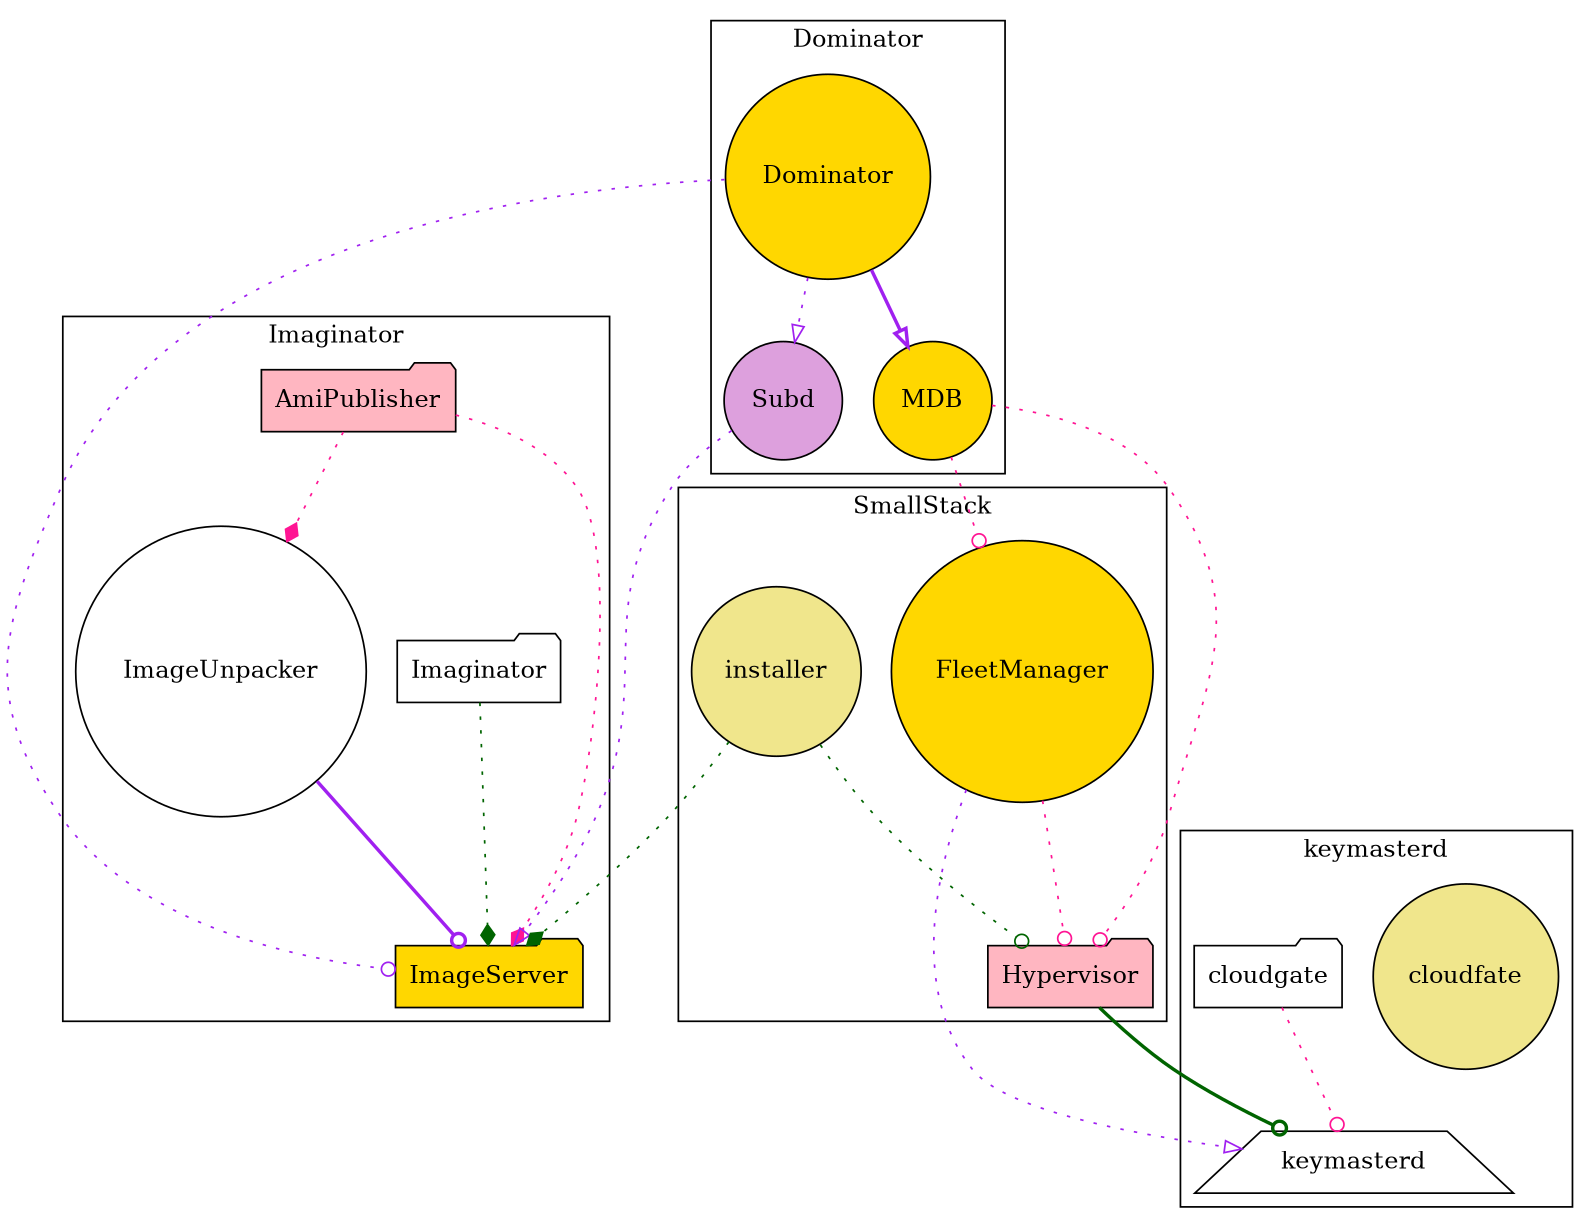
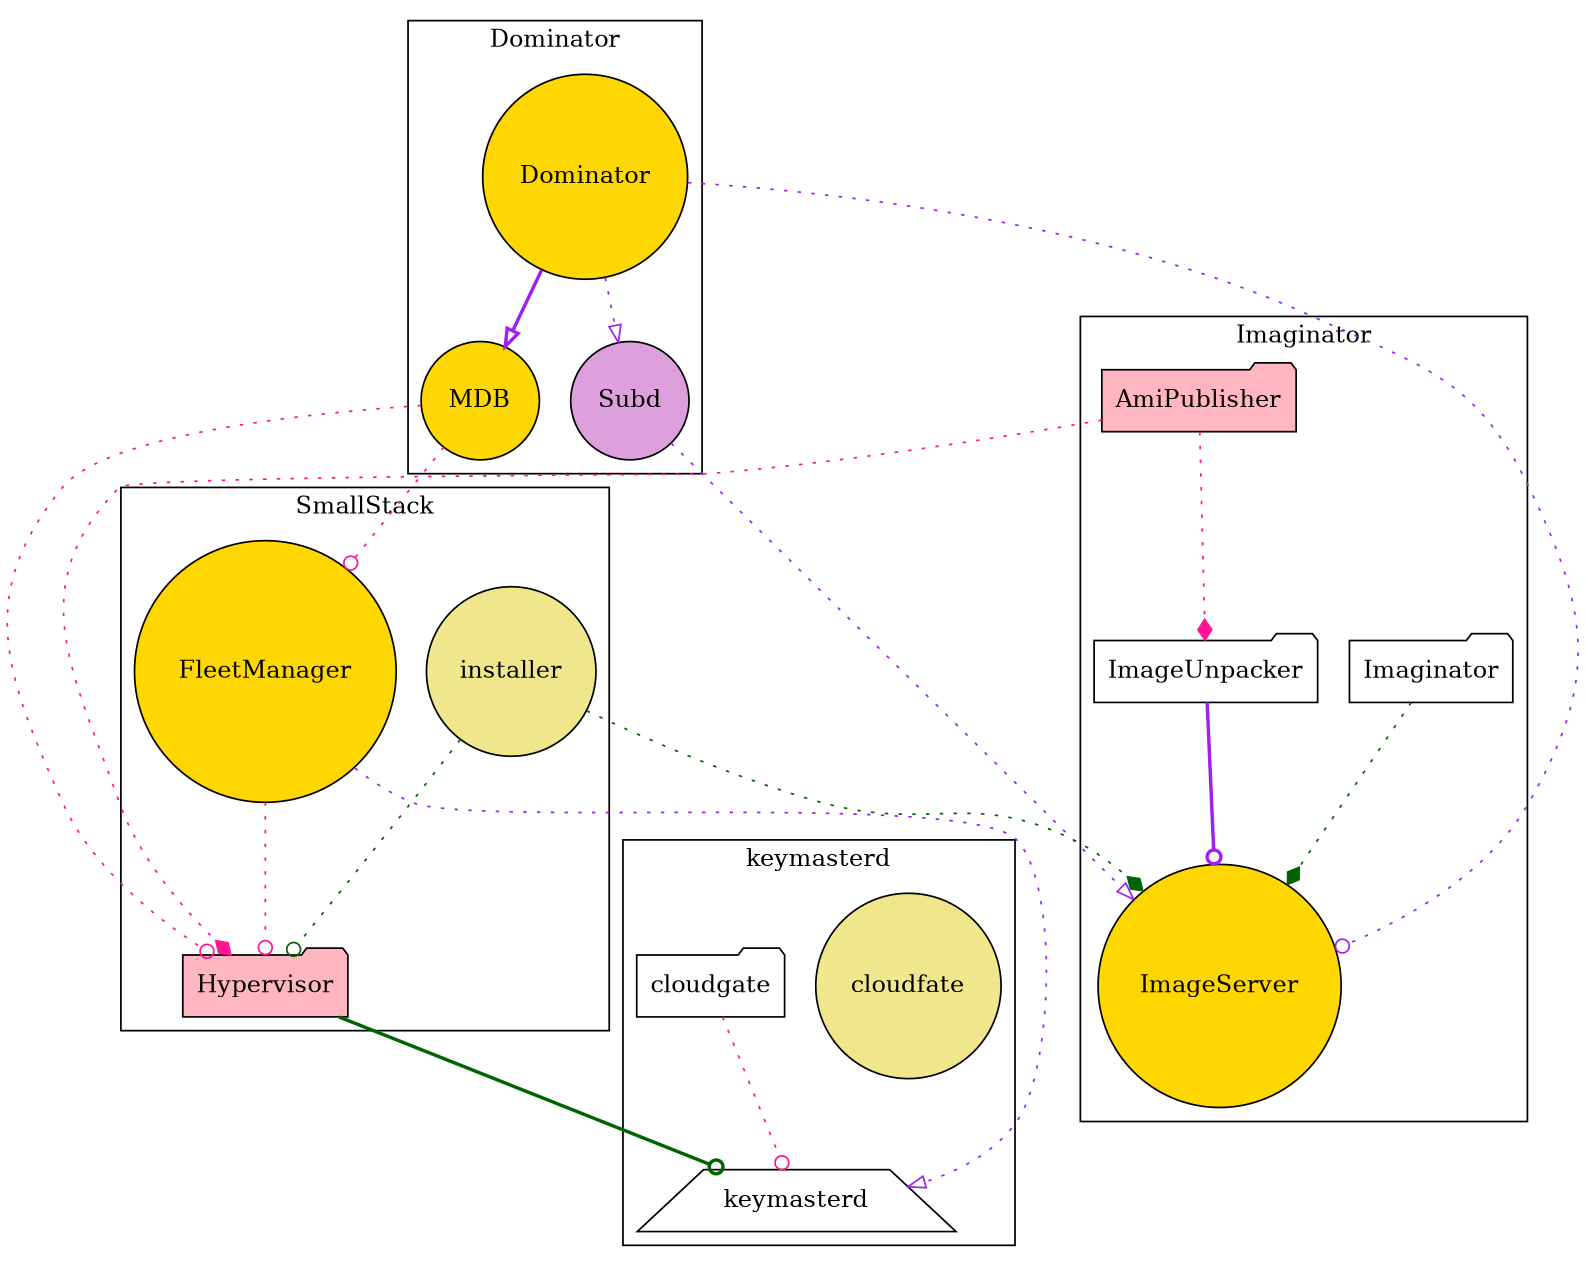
(599, 656) -> (395, 477)
(221, 671) -> (1206, 671)
(489, 977) -> (1220, 986)
